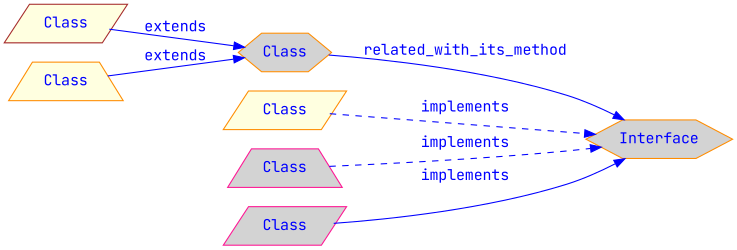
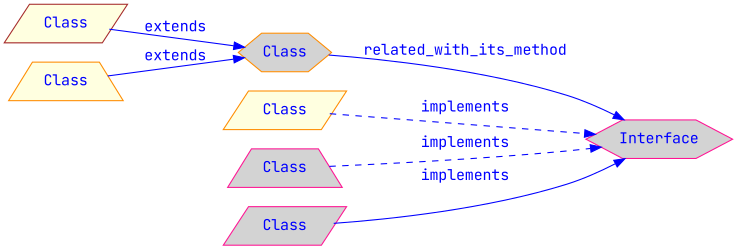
(659, 139) -> (659, 139)
